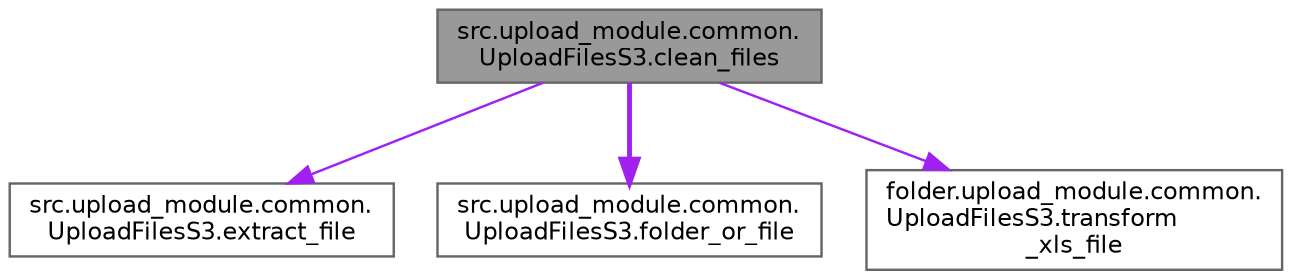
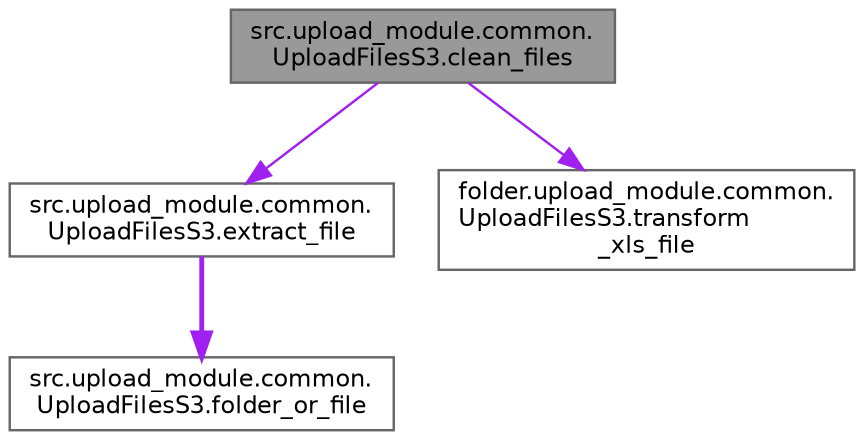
(630, 121) -> (202, 295)
